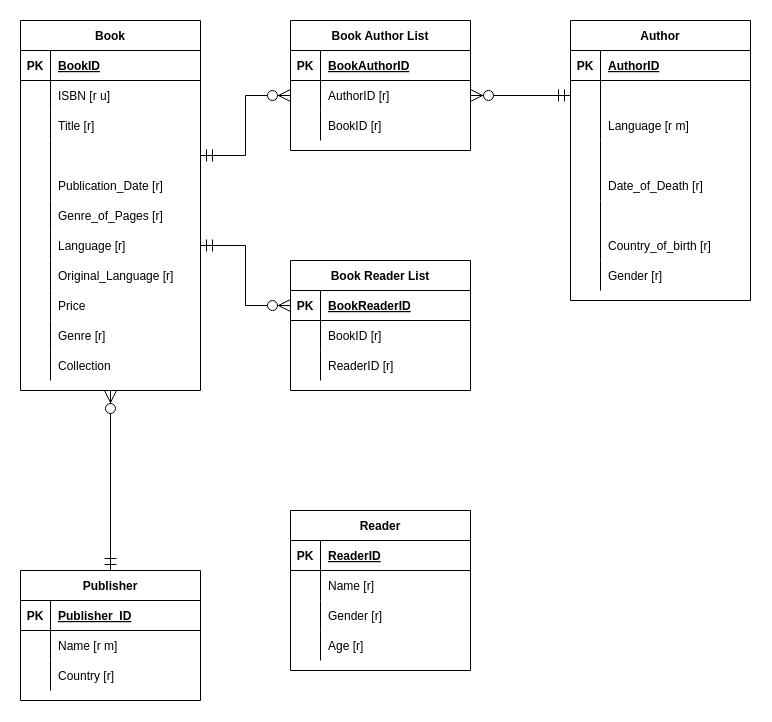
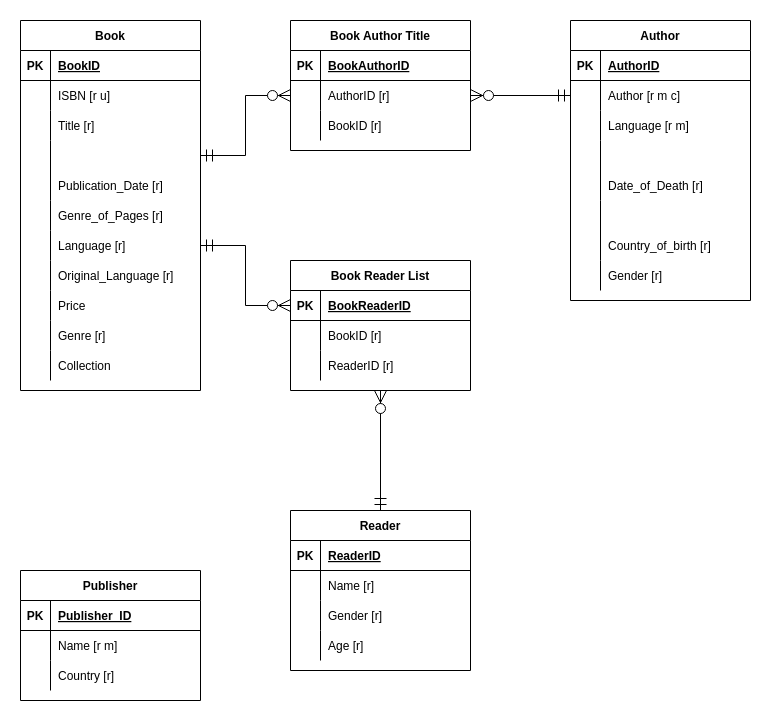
(380, 36) -> (380, 36)
none -> (676, 96)
none -> (381, 452)
(111, 482) -> none
